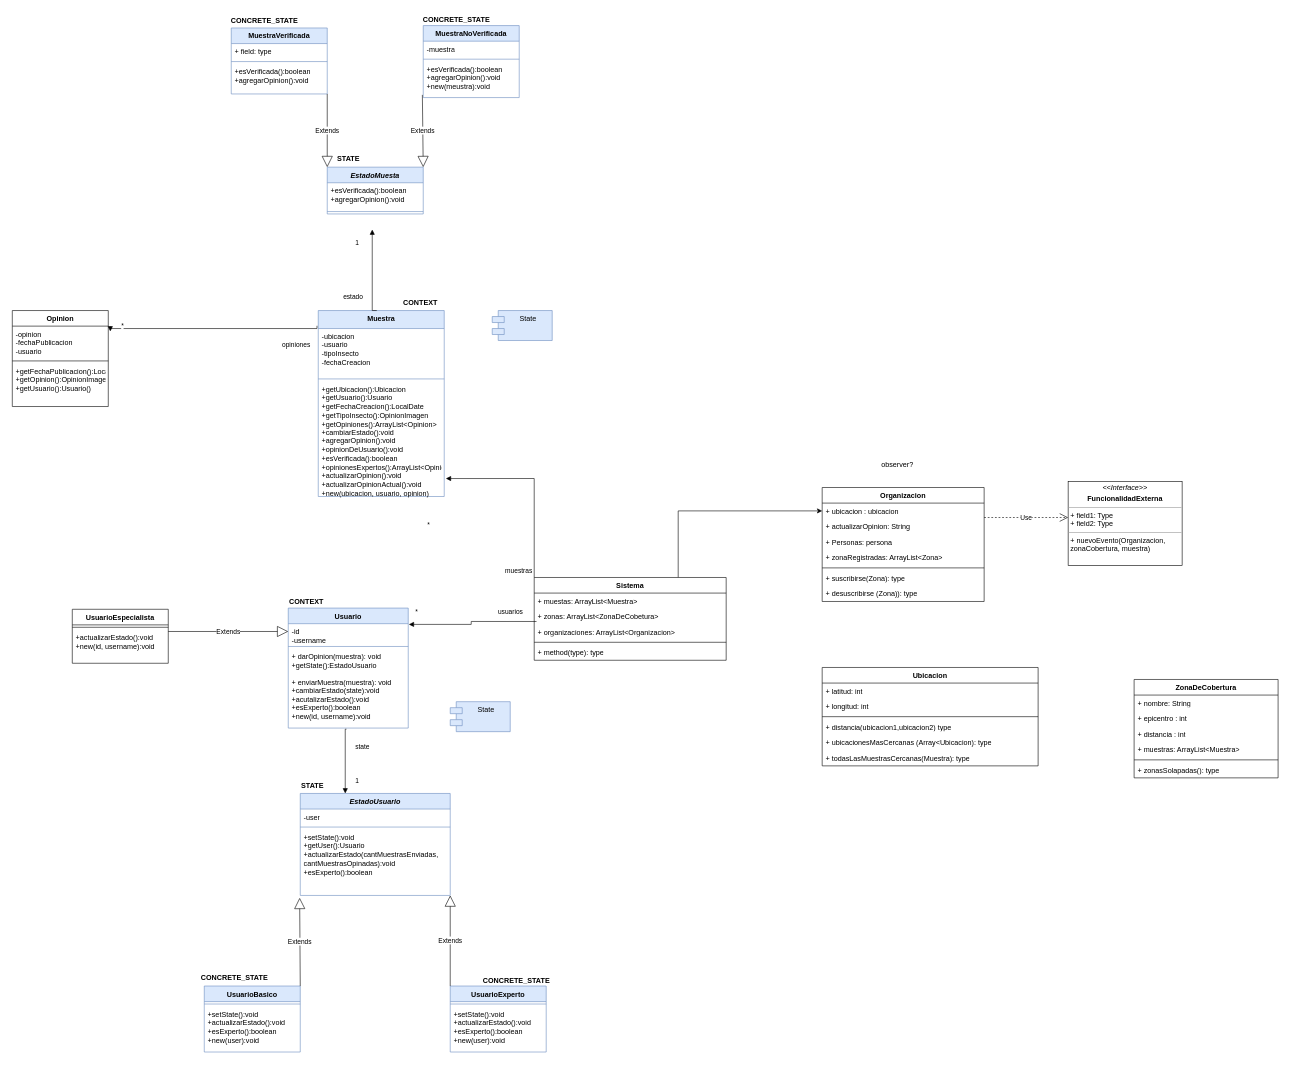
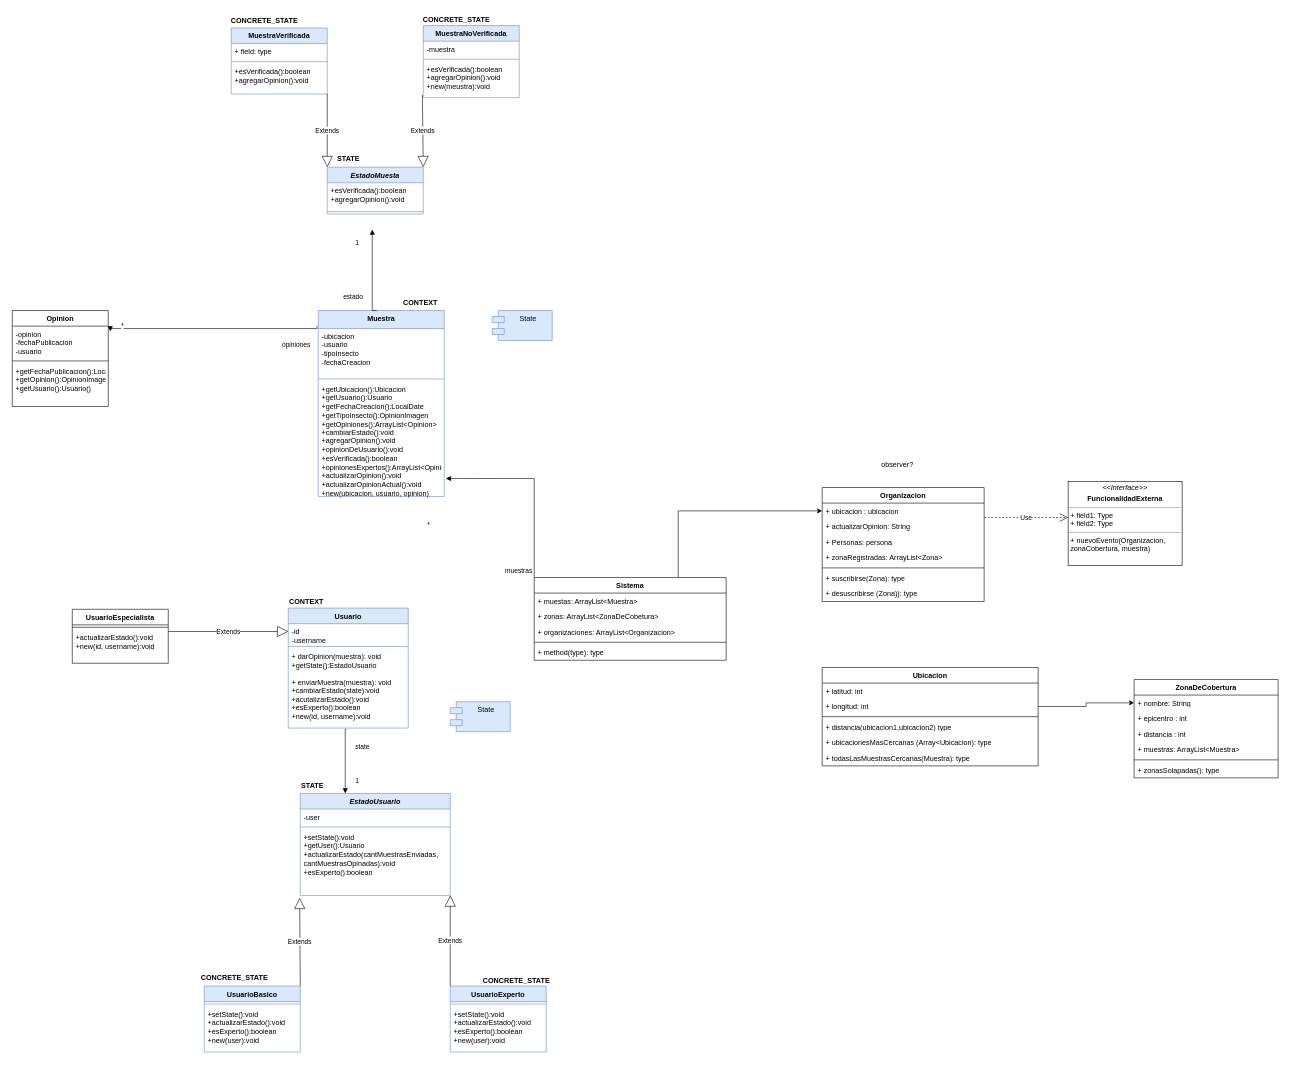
(474, 621) -> none
none -> (1064, 707)
